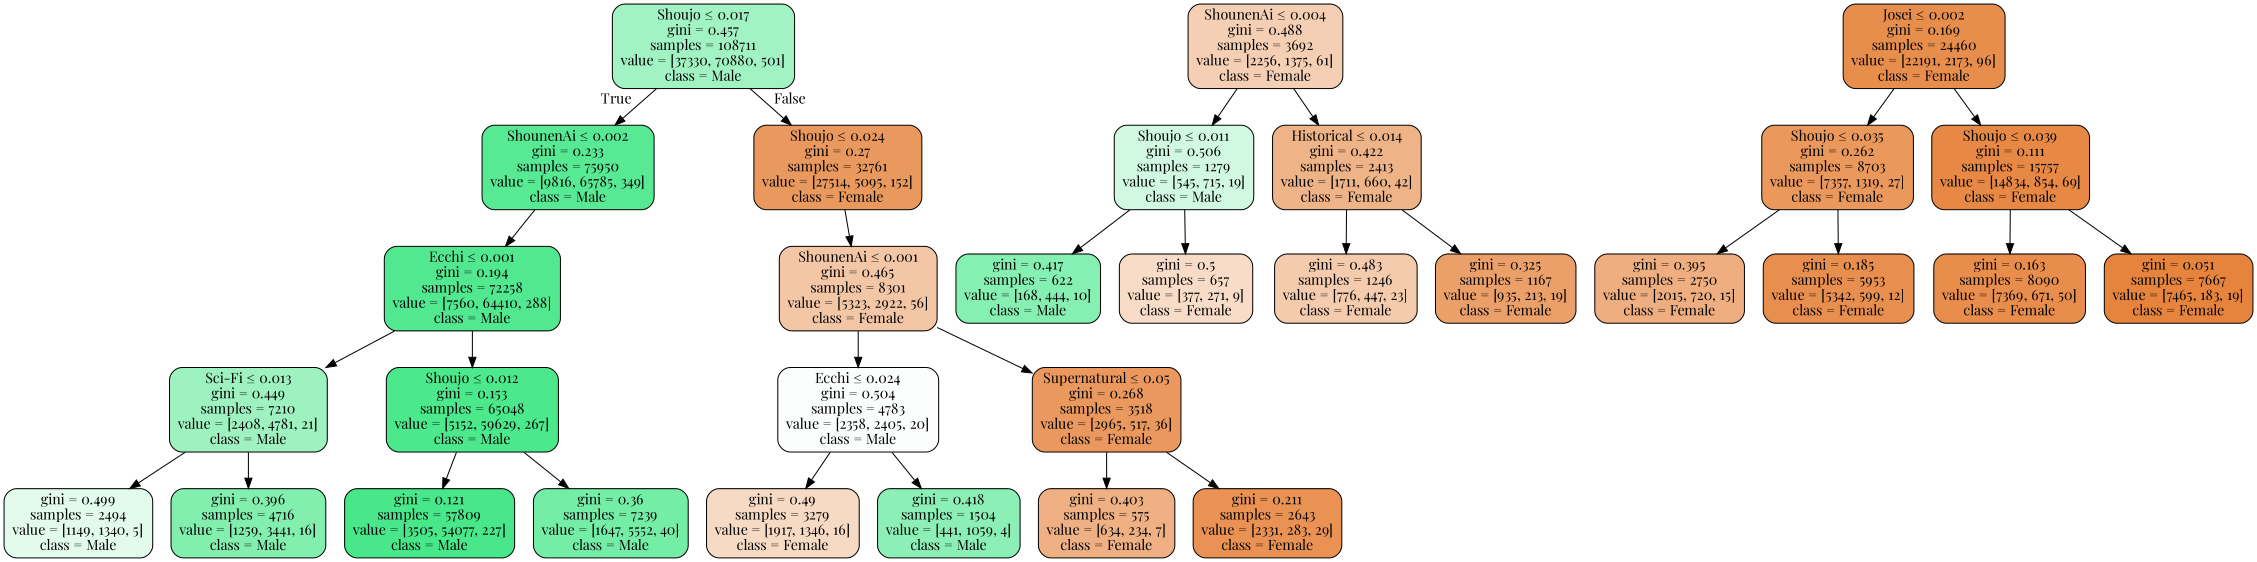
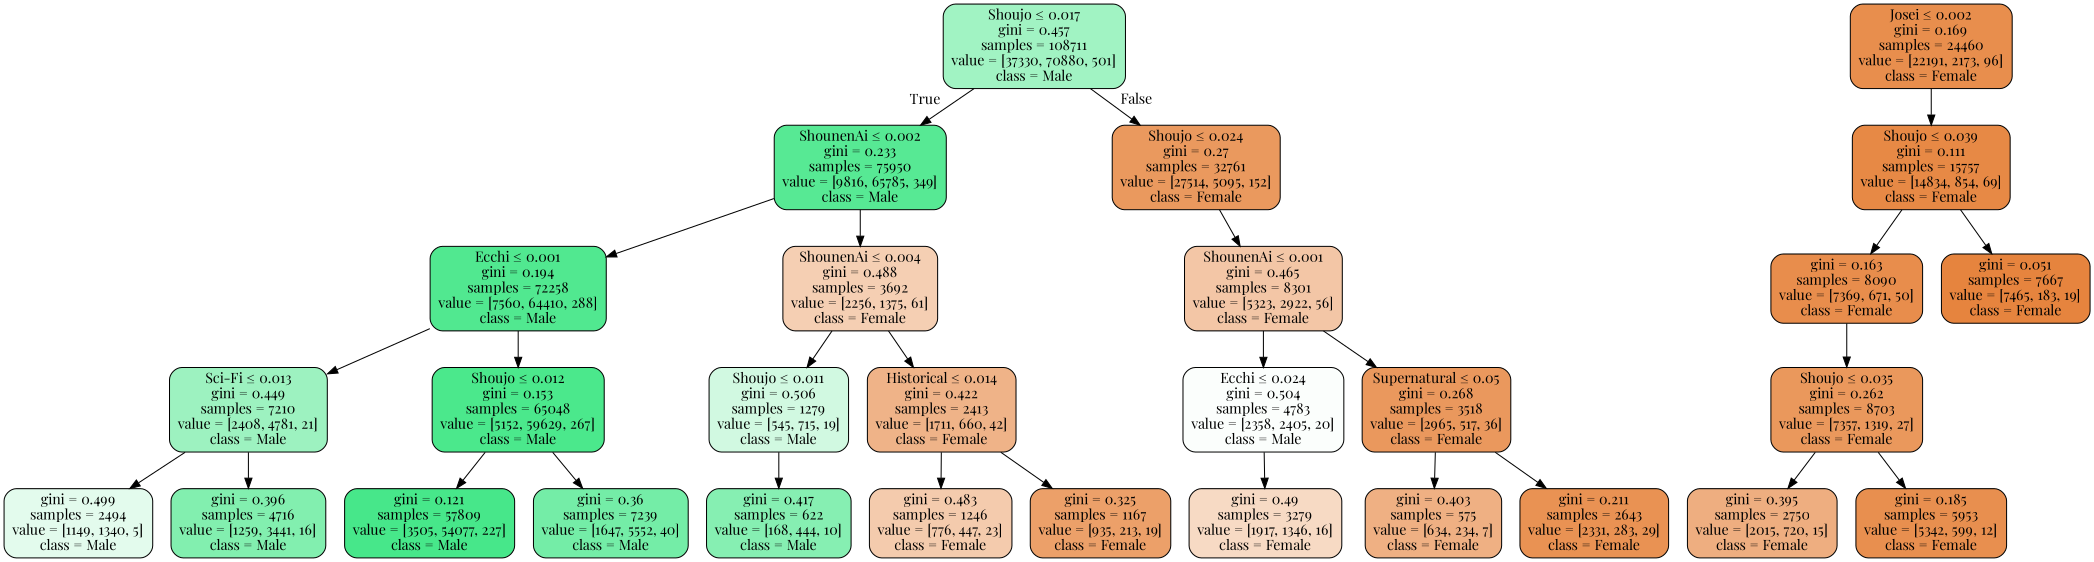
(1884, 103) -> (1847, 340)
none -> (860, 223)
(1186, 289) -> none
(949, 523) -> none
